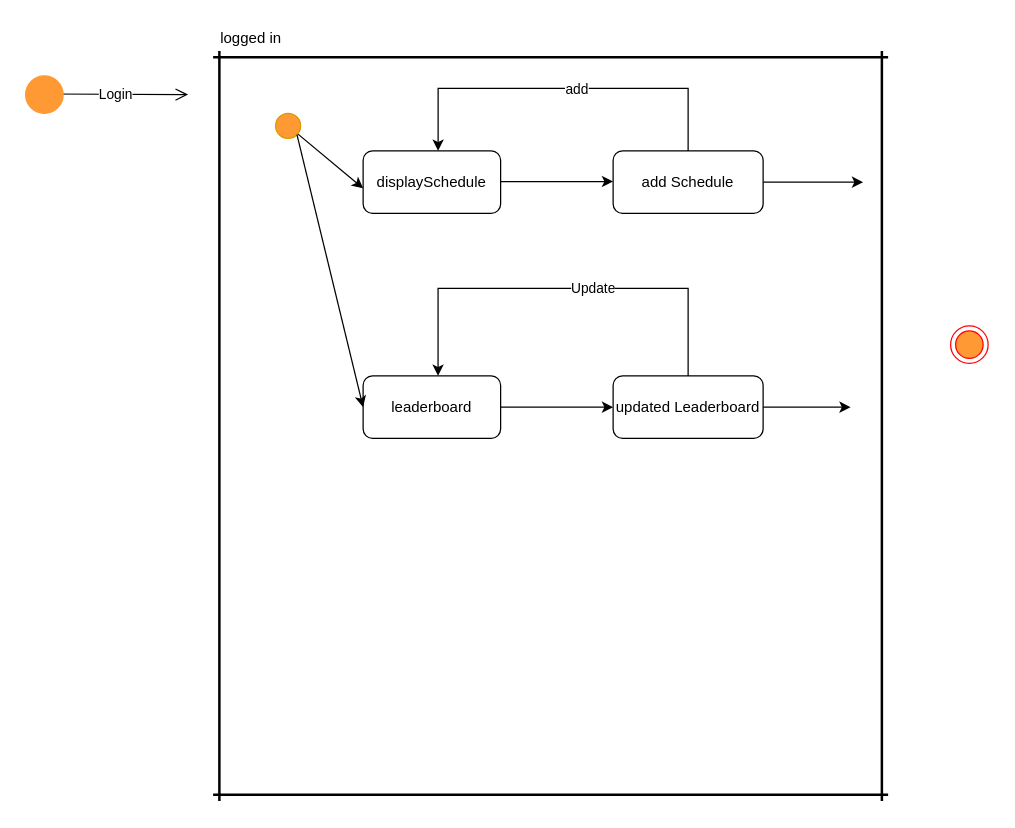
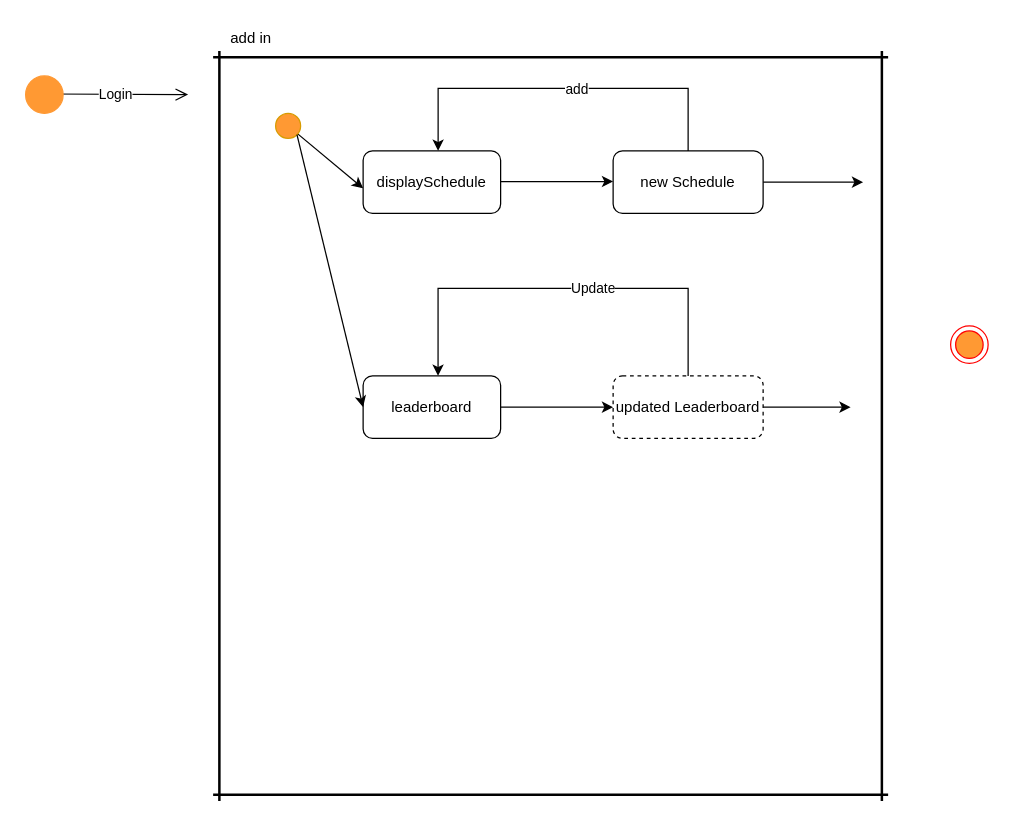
(251, 38) -> (251, 38)
(688, 182) -> (688, 182)
(688, 407) -> (688, 407)
